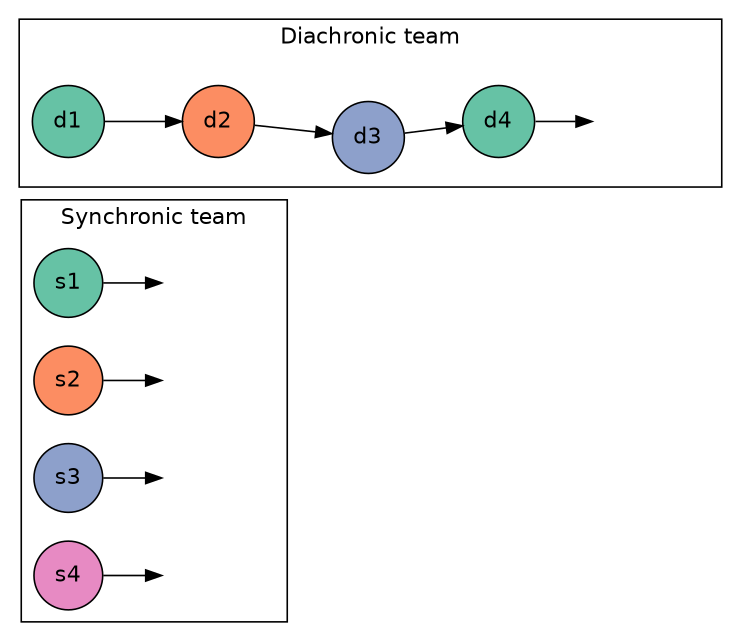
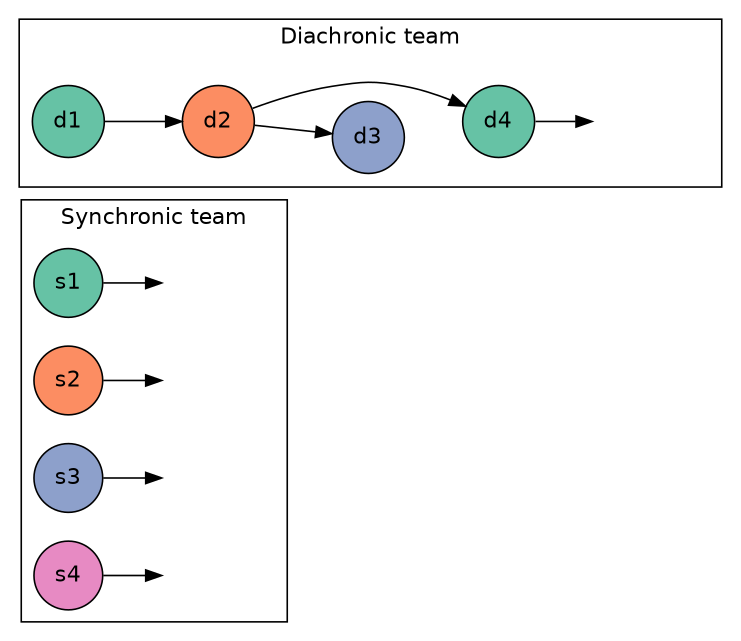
(426, 130) -> (351, 84)
